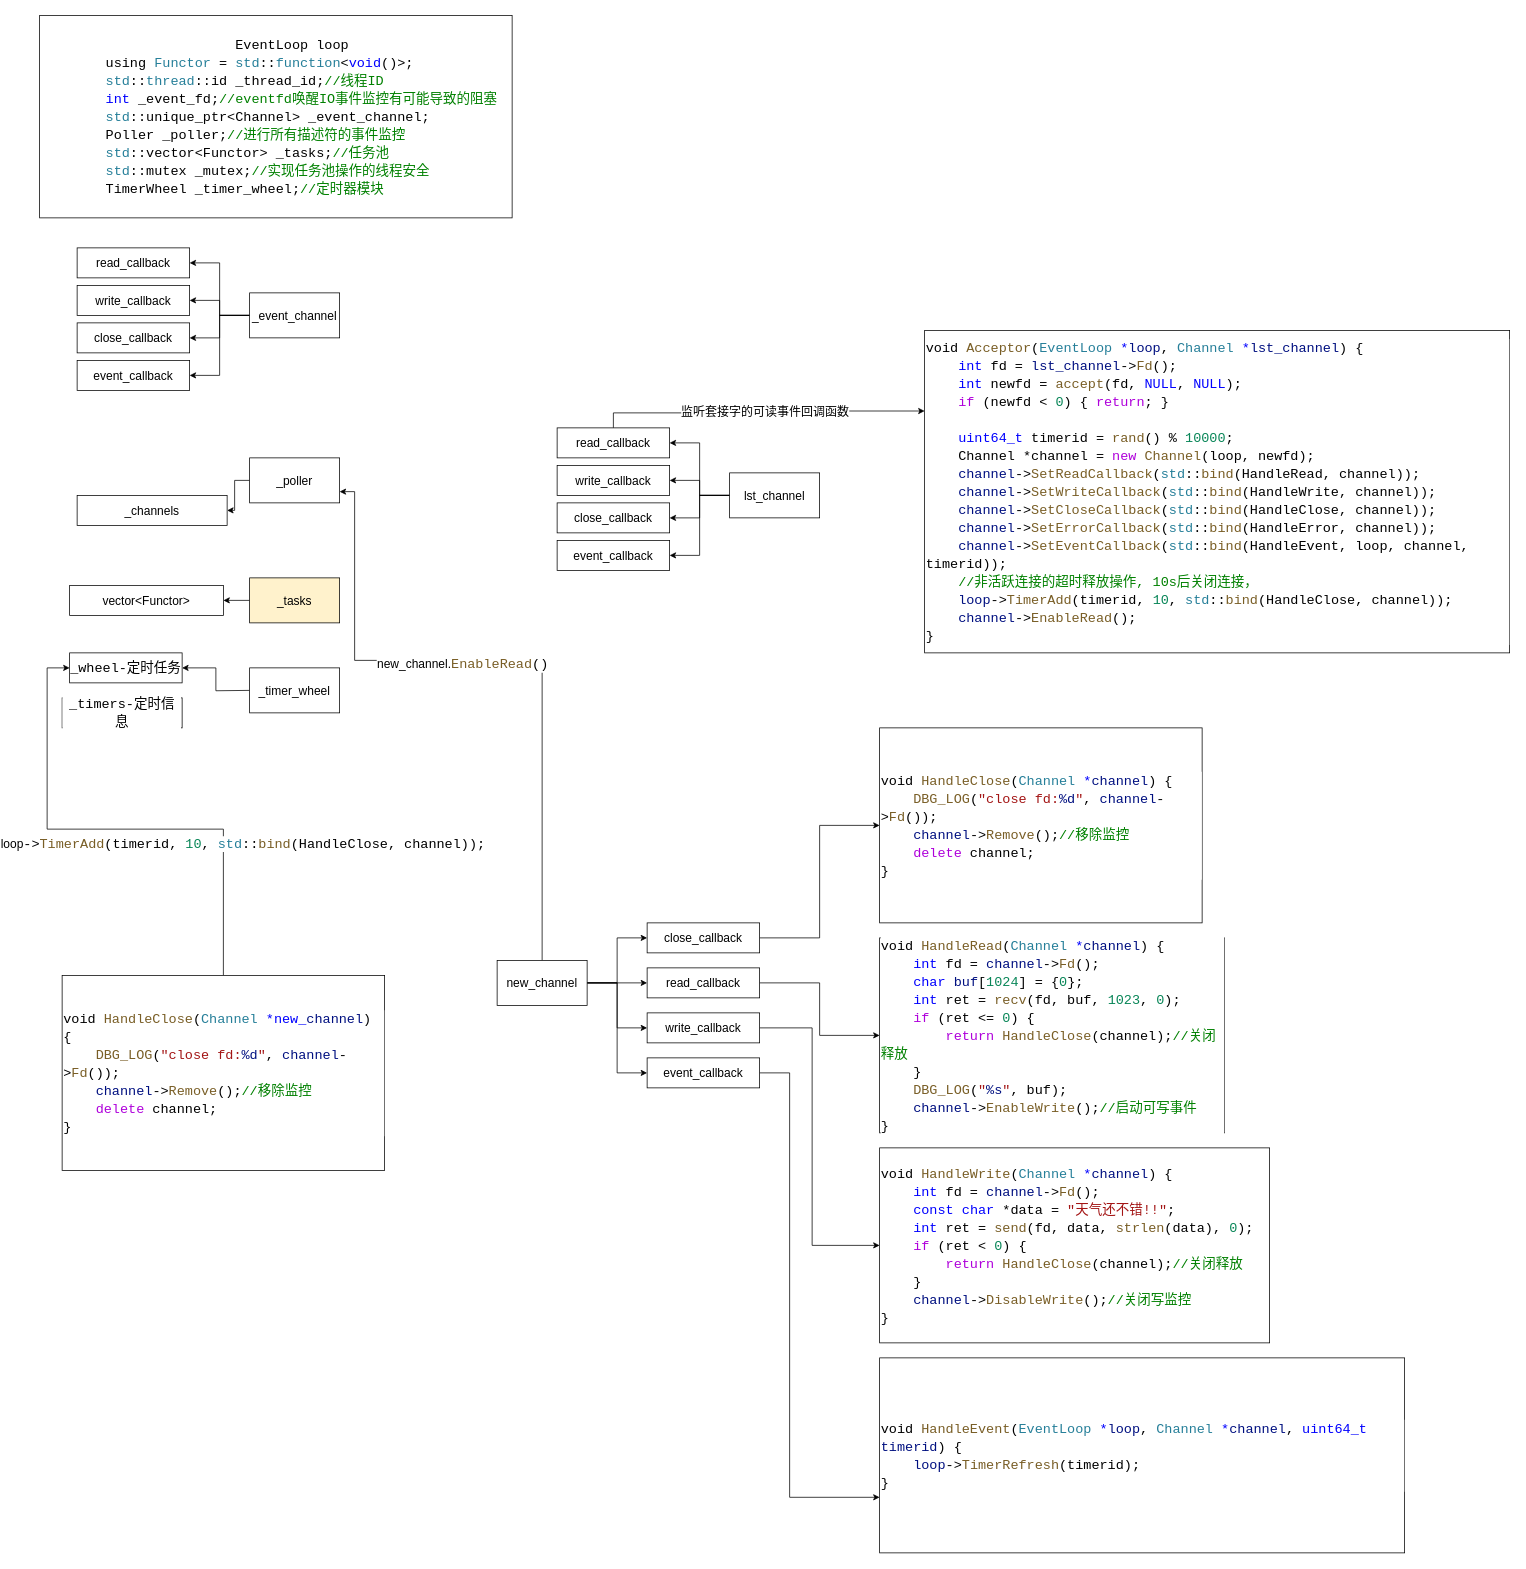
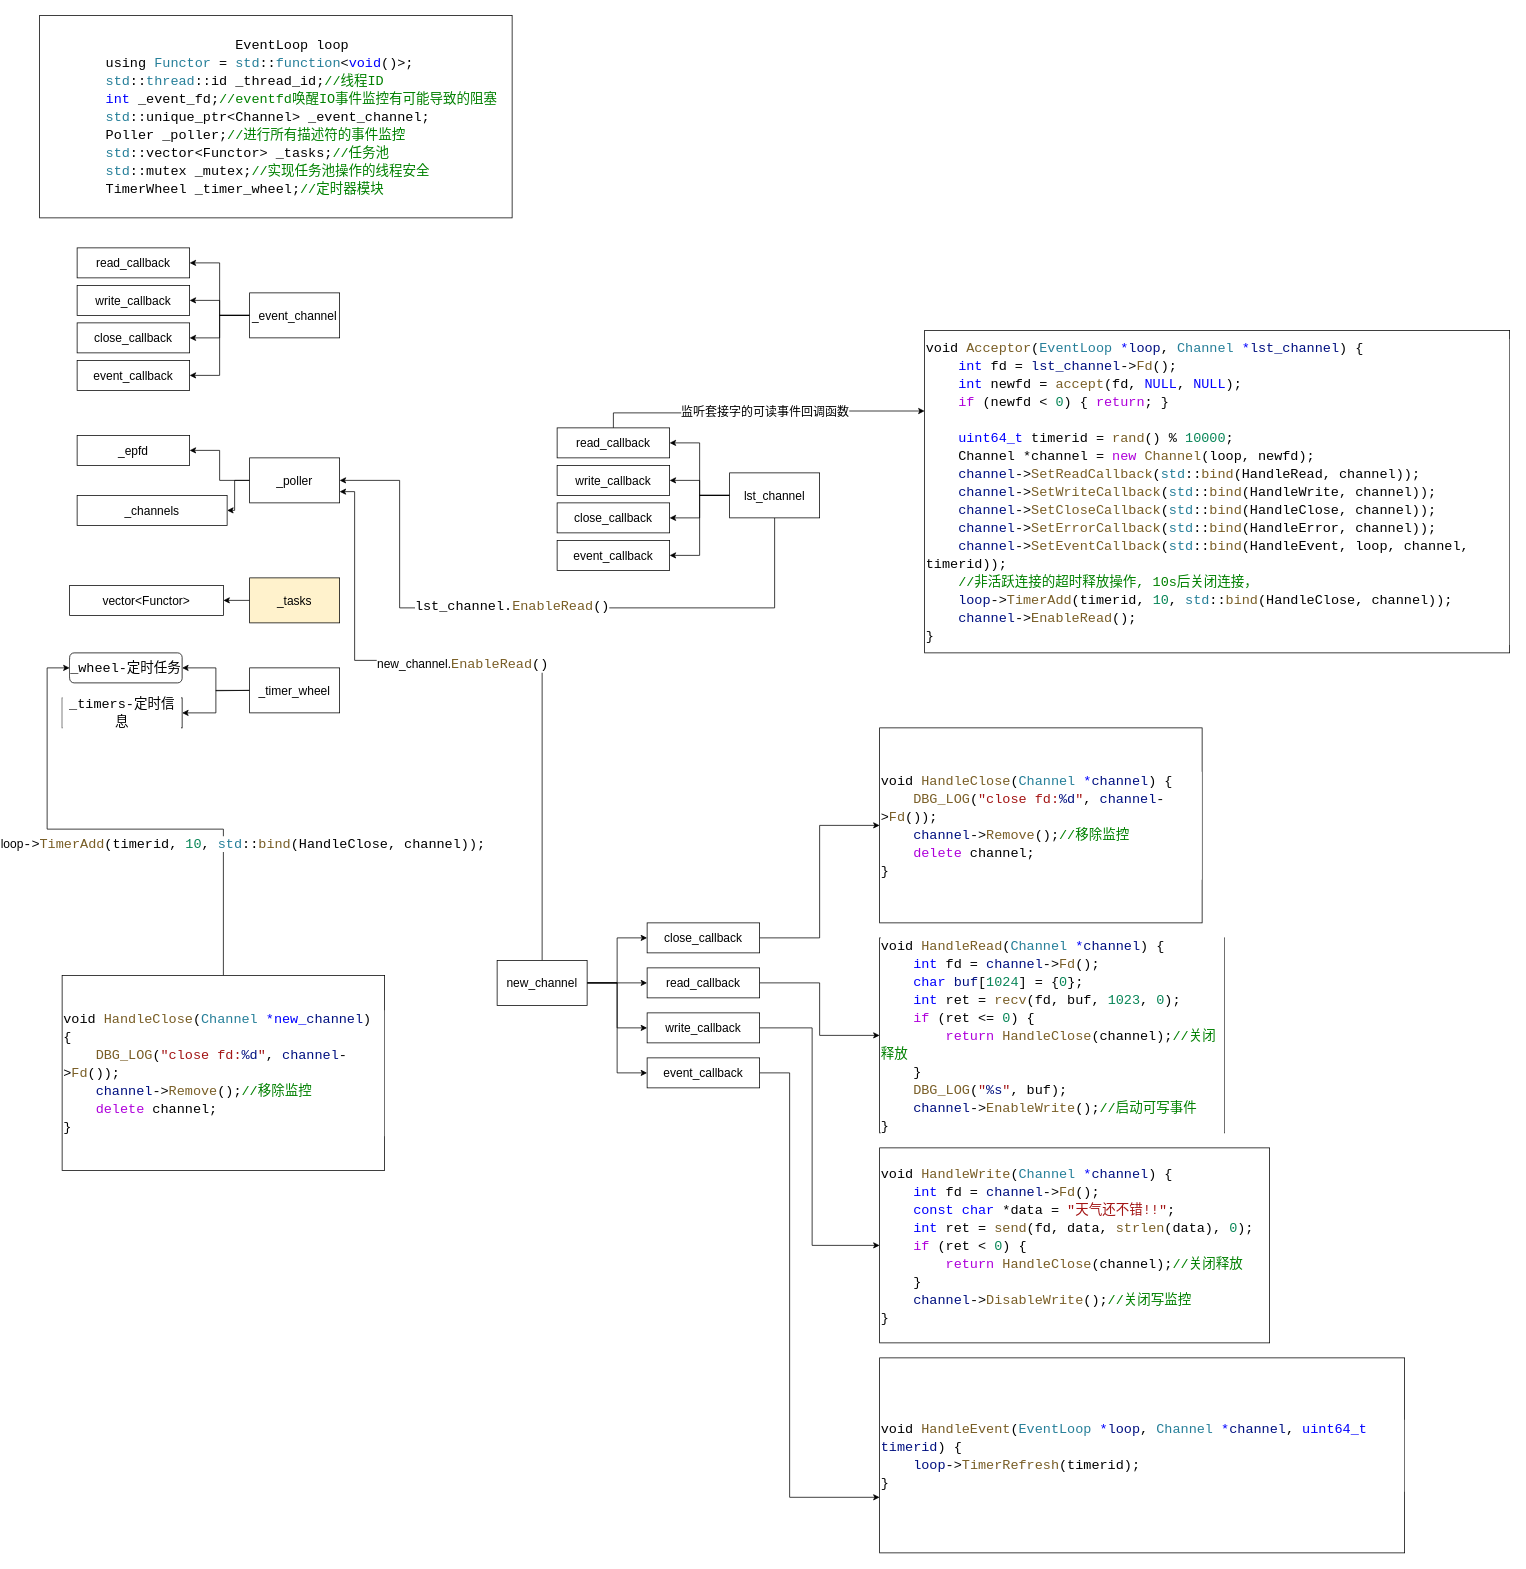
none -> (133, 450)
none -> (219, 459)
none -> (513, 608)
(126, 668) -> (126, 668)
none -> (216, 713)
